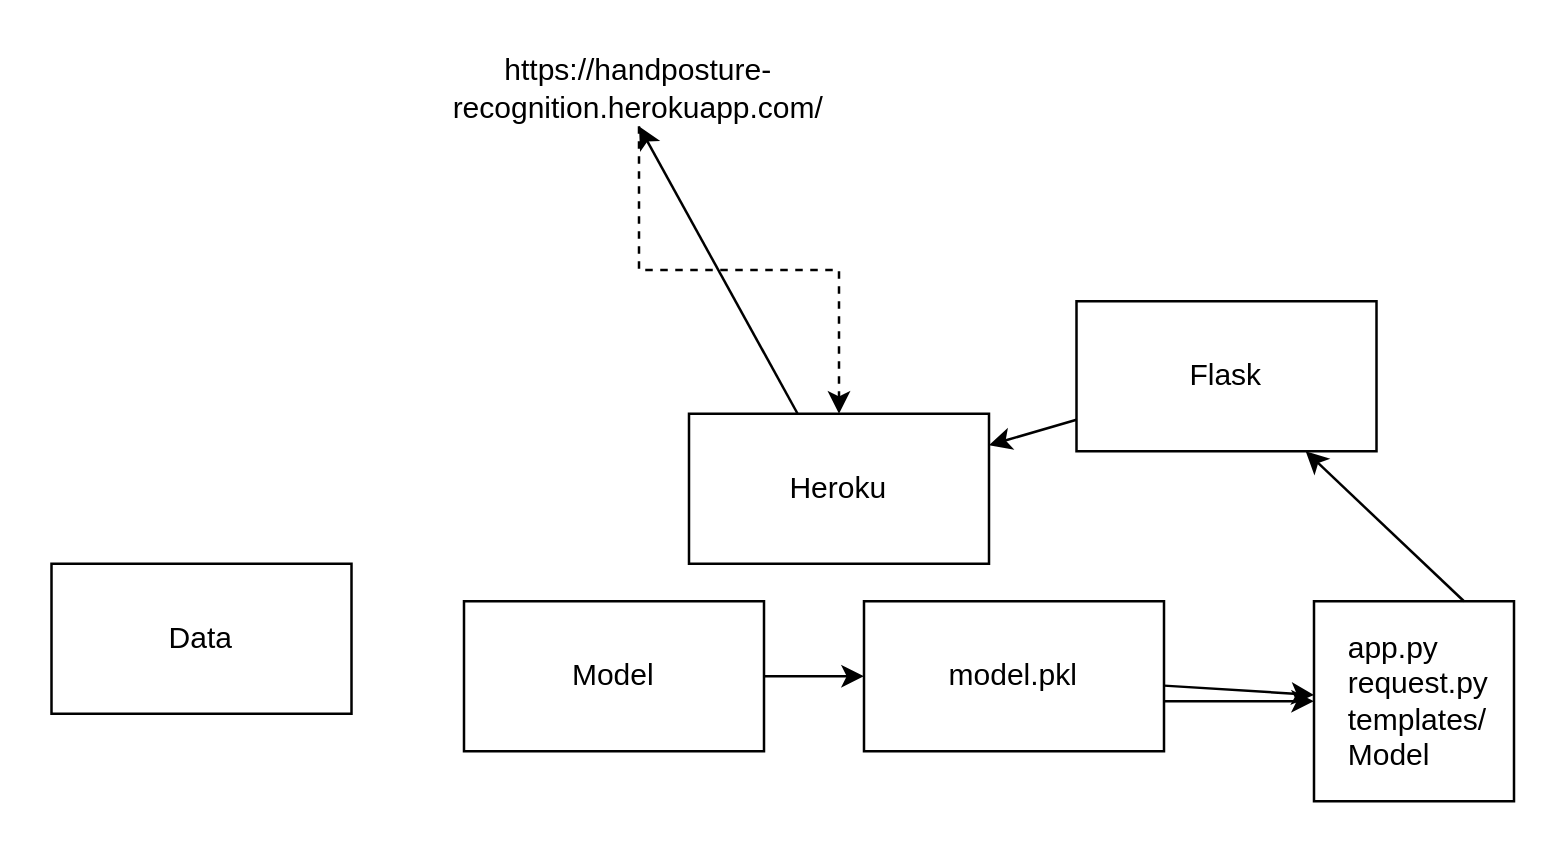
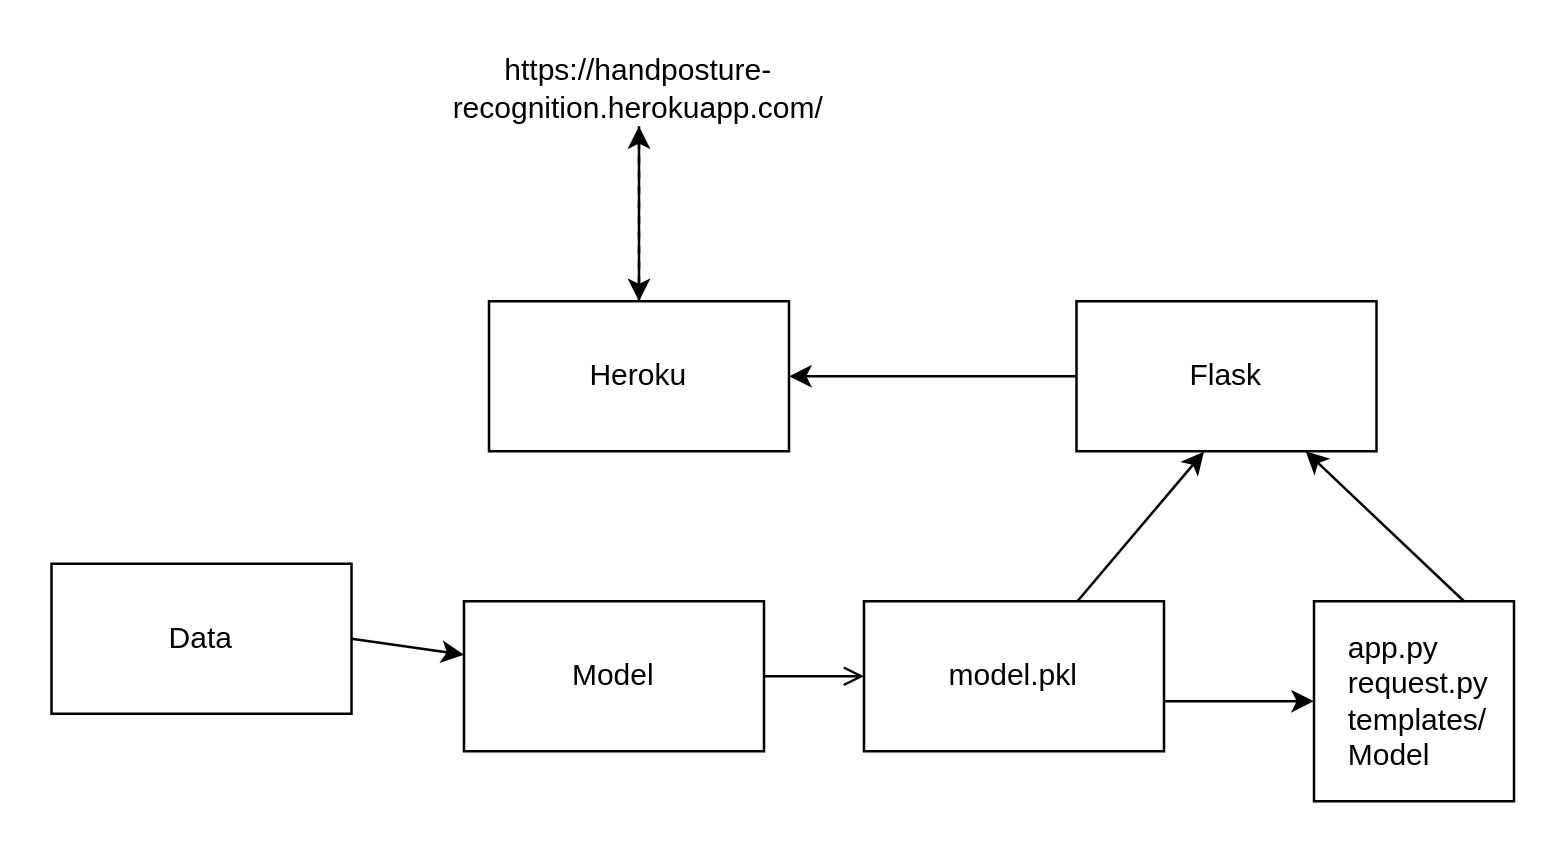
(839, 489) -> (639, 376)
none -> (399, 646)
(846, 676) -> (850, 676)
(1231, 690) -> (1135, 533)
